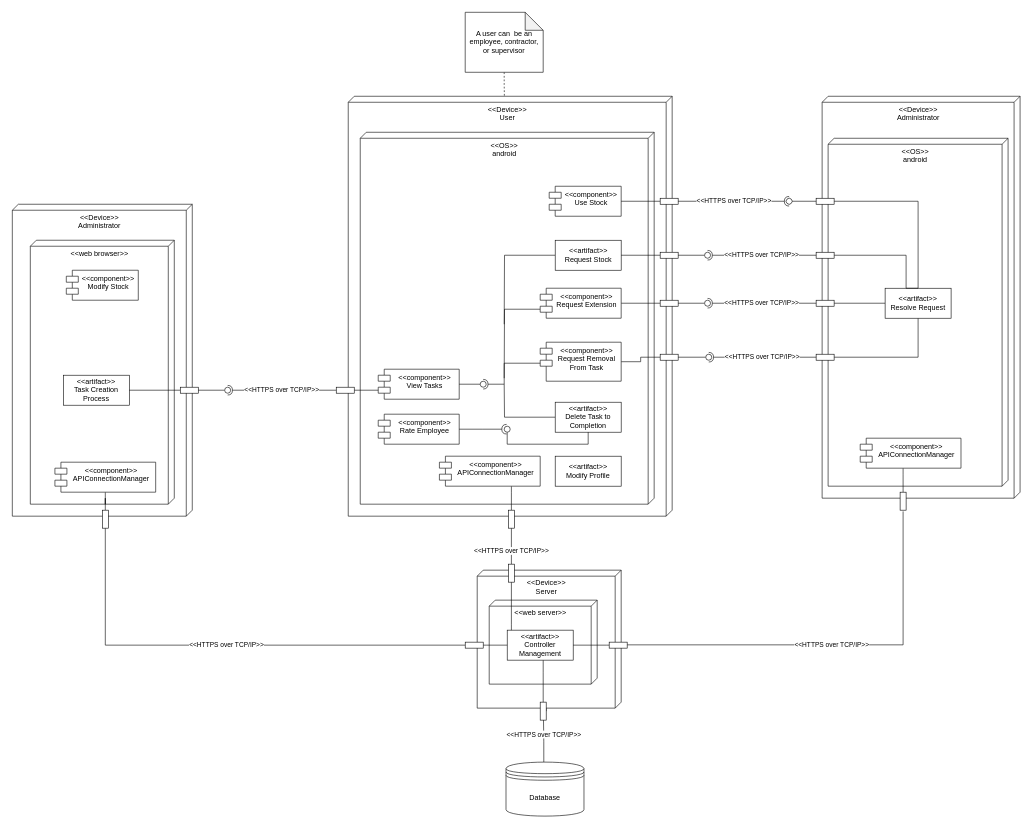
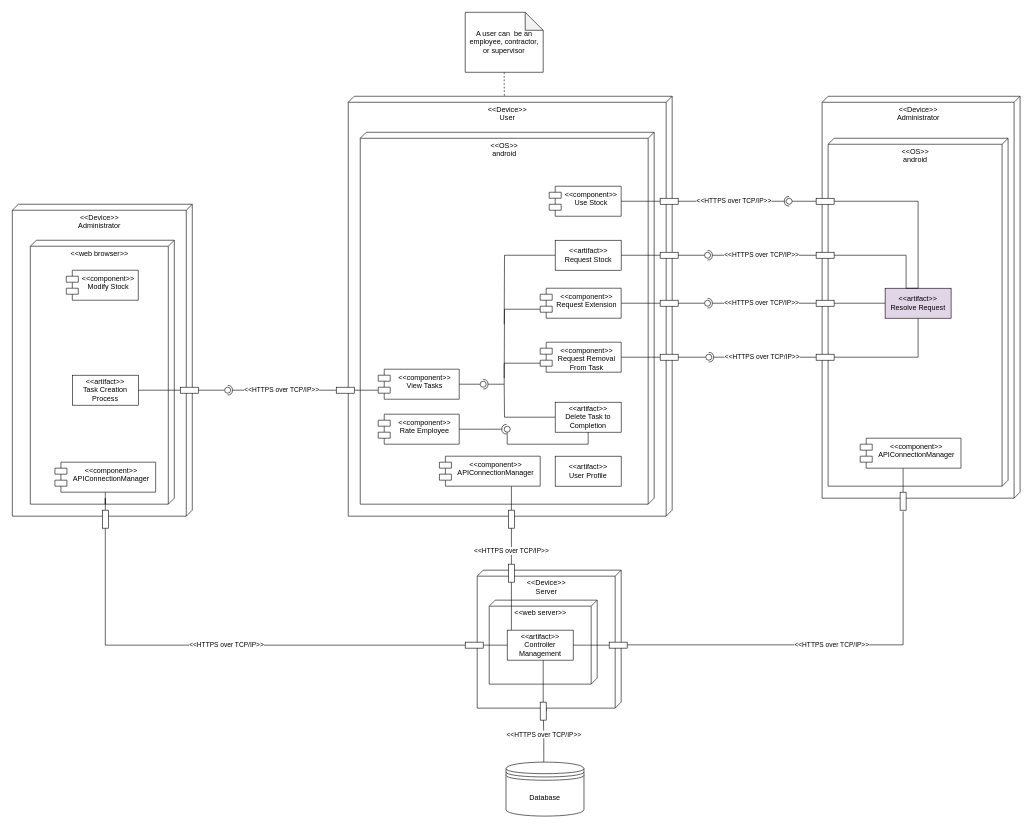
(918, 303) -> (918, 303)
(581, 362) -> (581, 357)
(96, 390) -> (105, 390)
(588, 471) -> (588, 471)
